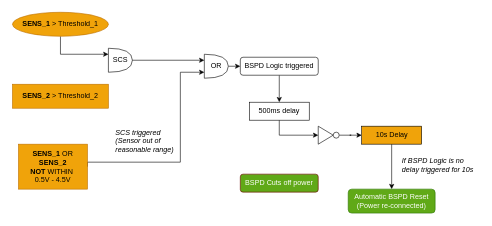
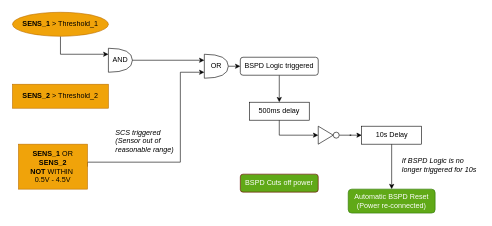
(120, 60) -> (120, 60)
(392, 135) -> (392, 135)
(441, 165) -> (441, 165)
